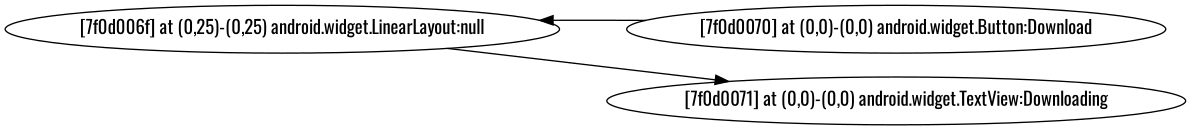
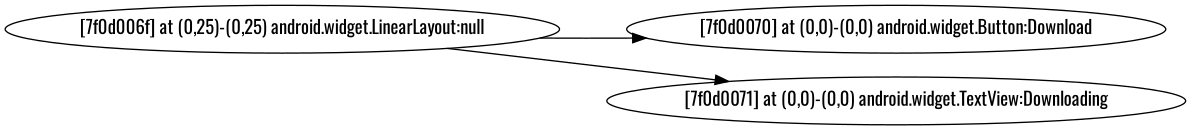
(600, 20) -> (586, 38)
